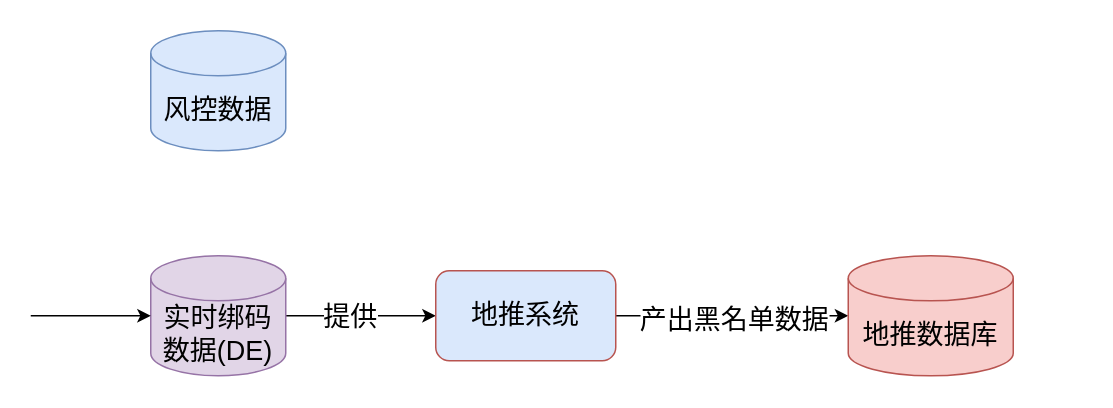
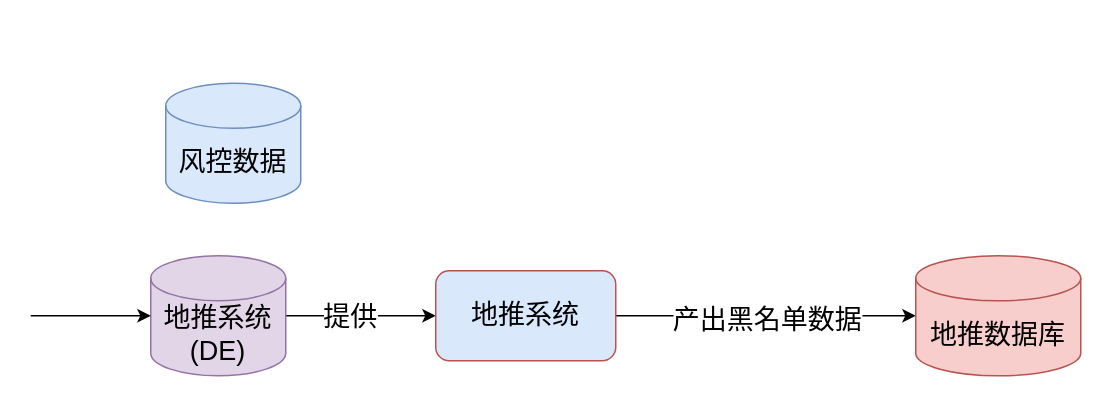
(218, 91) -> (233, 143)
(931, 316) -> (998, 316)
(218, 335) -> (218, 335)
